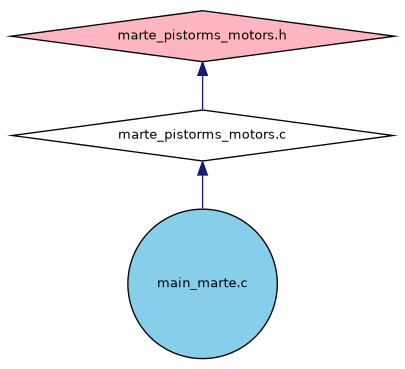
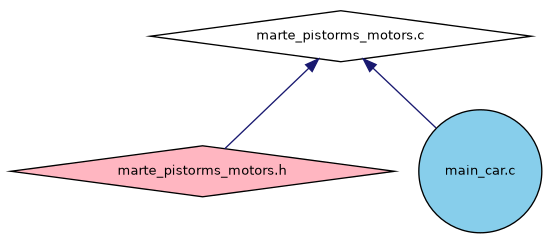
(203, 93) -> (267, 108)
(203, 284) -> (480, 171)
